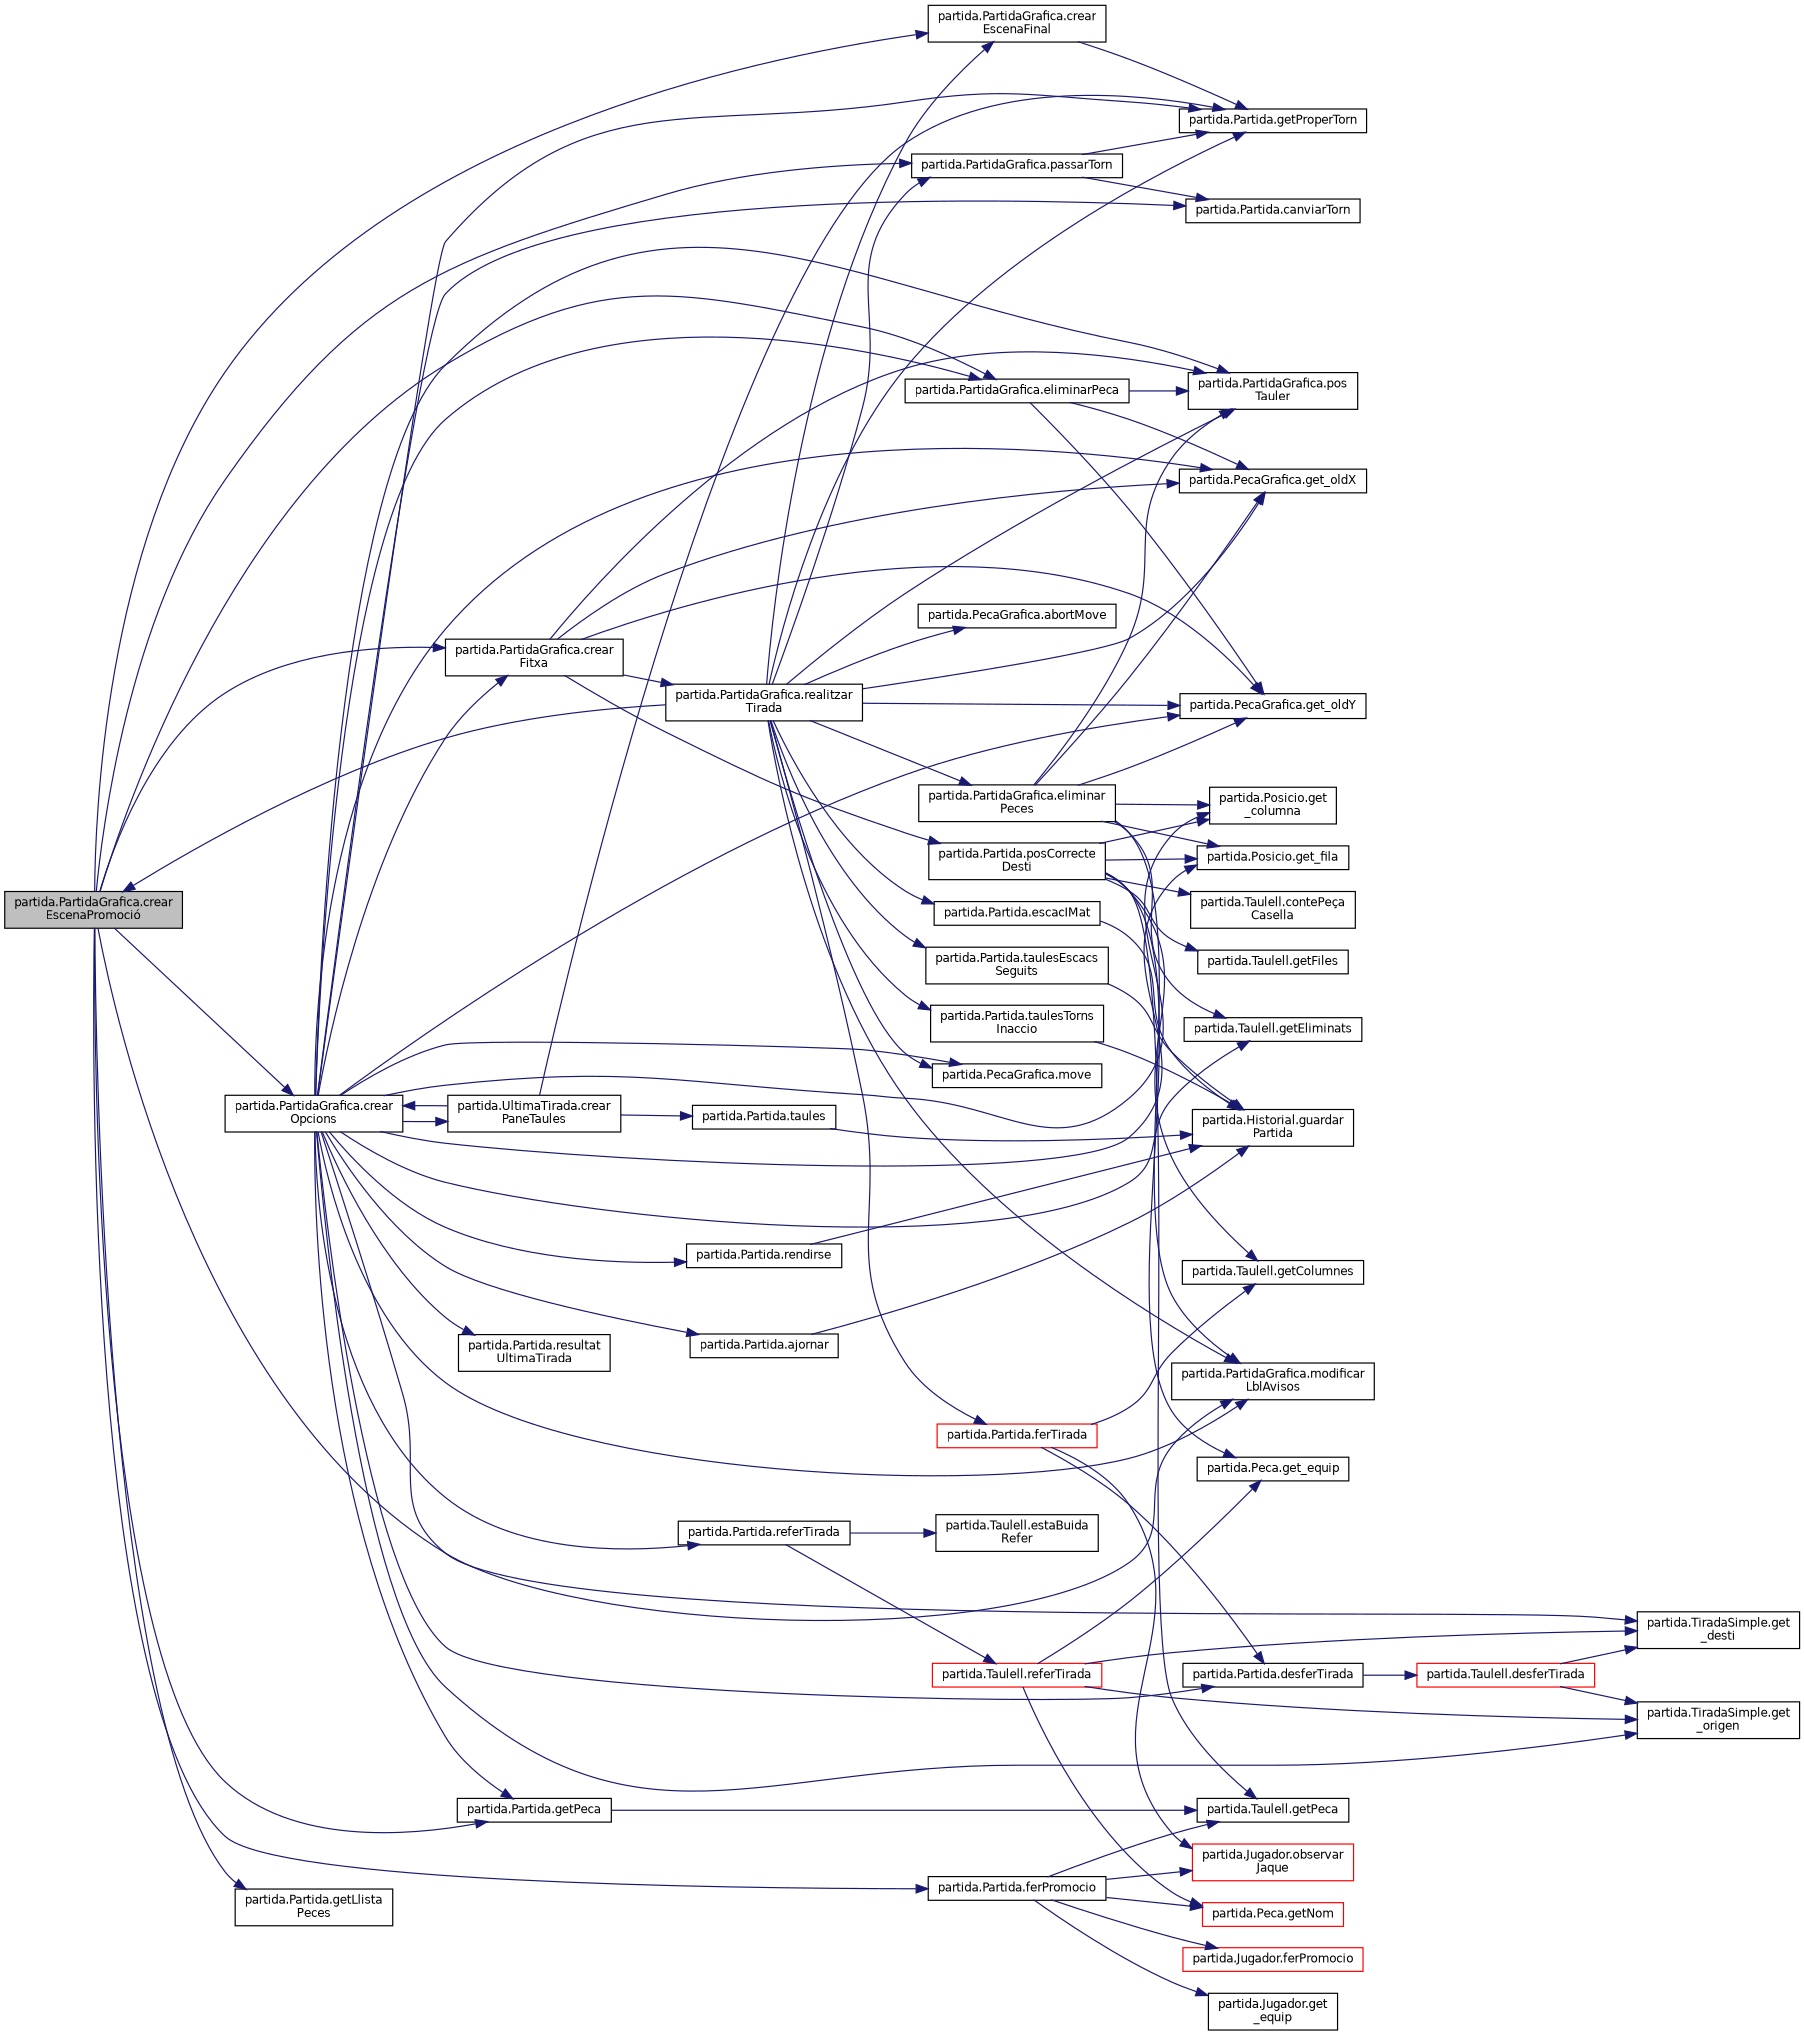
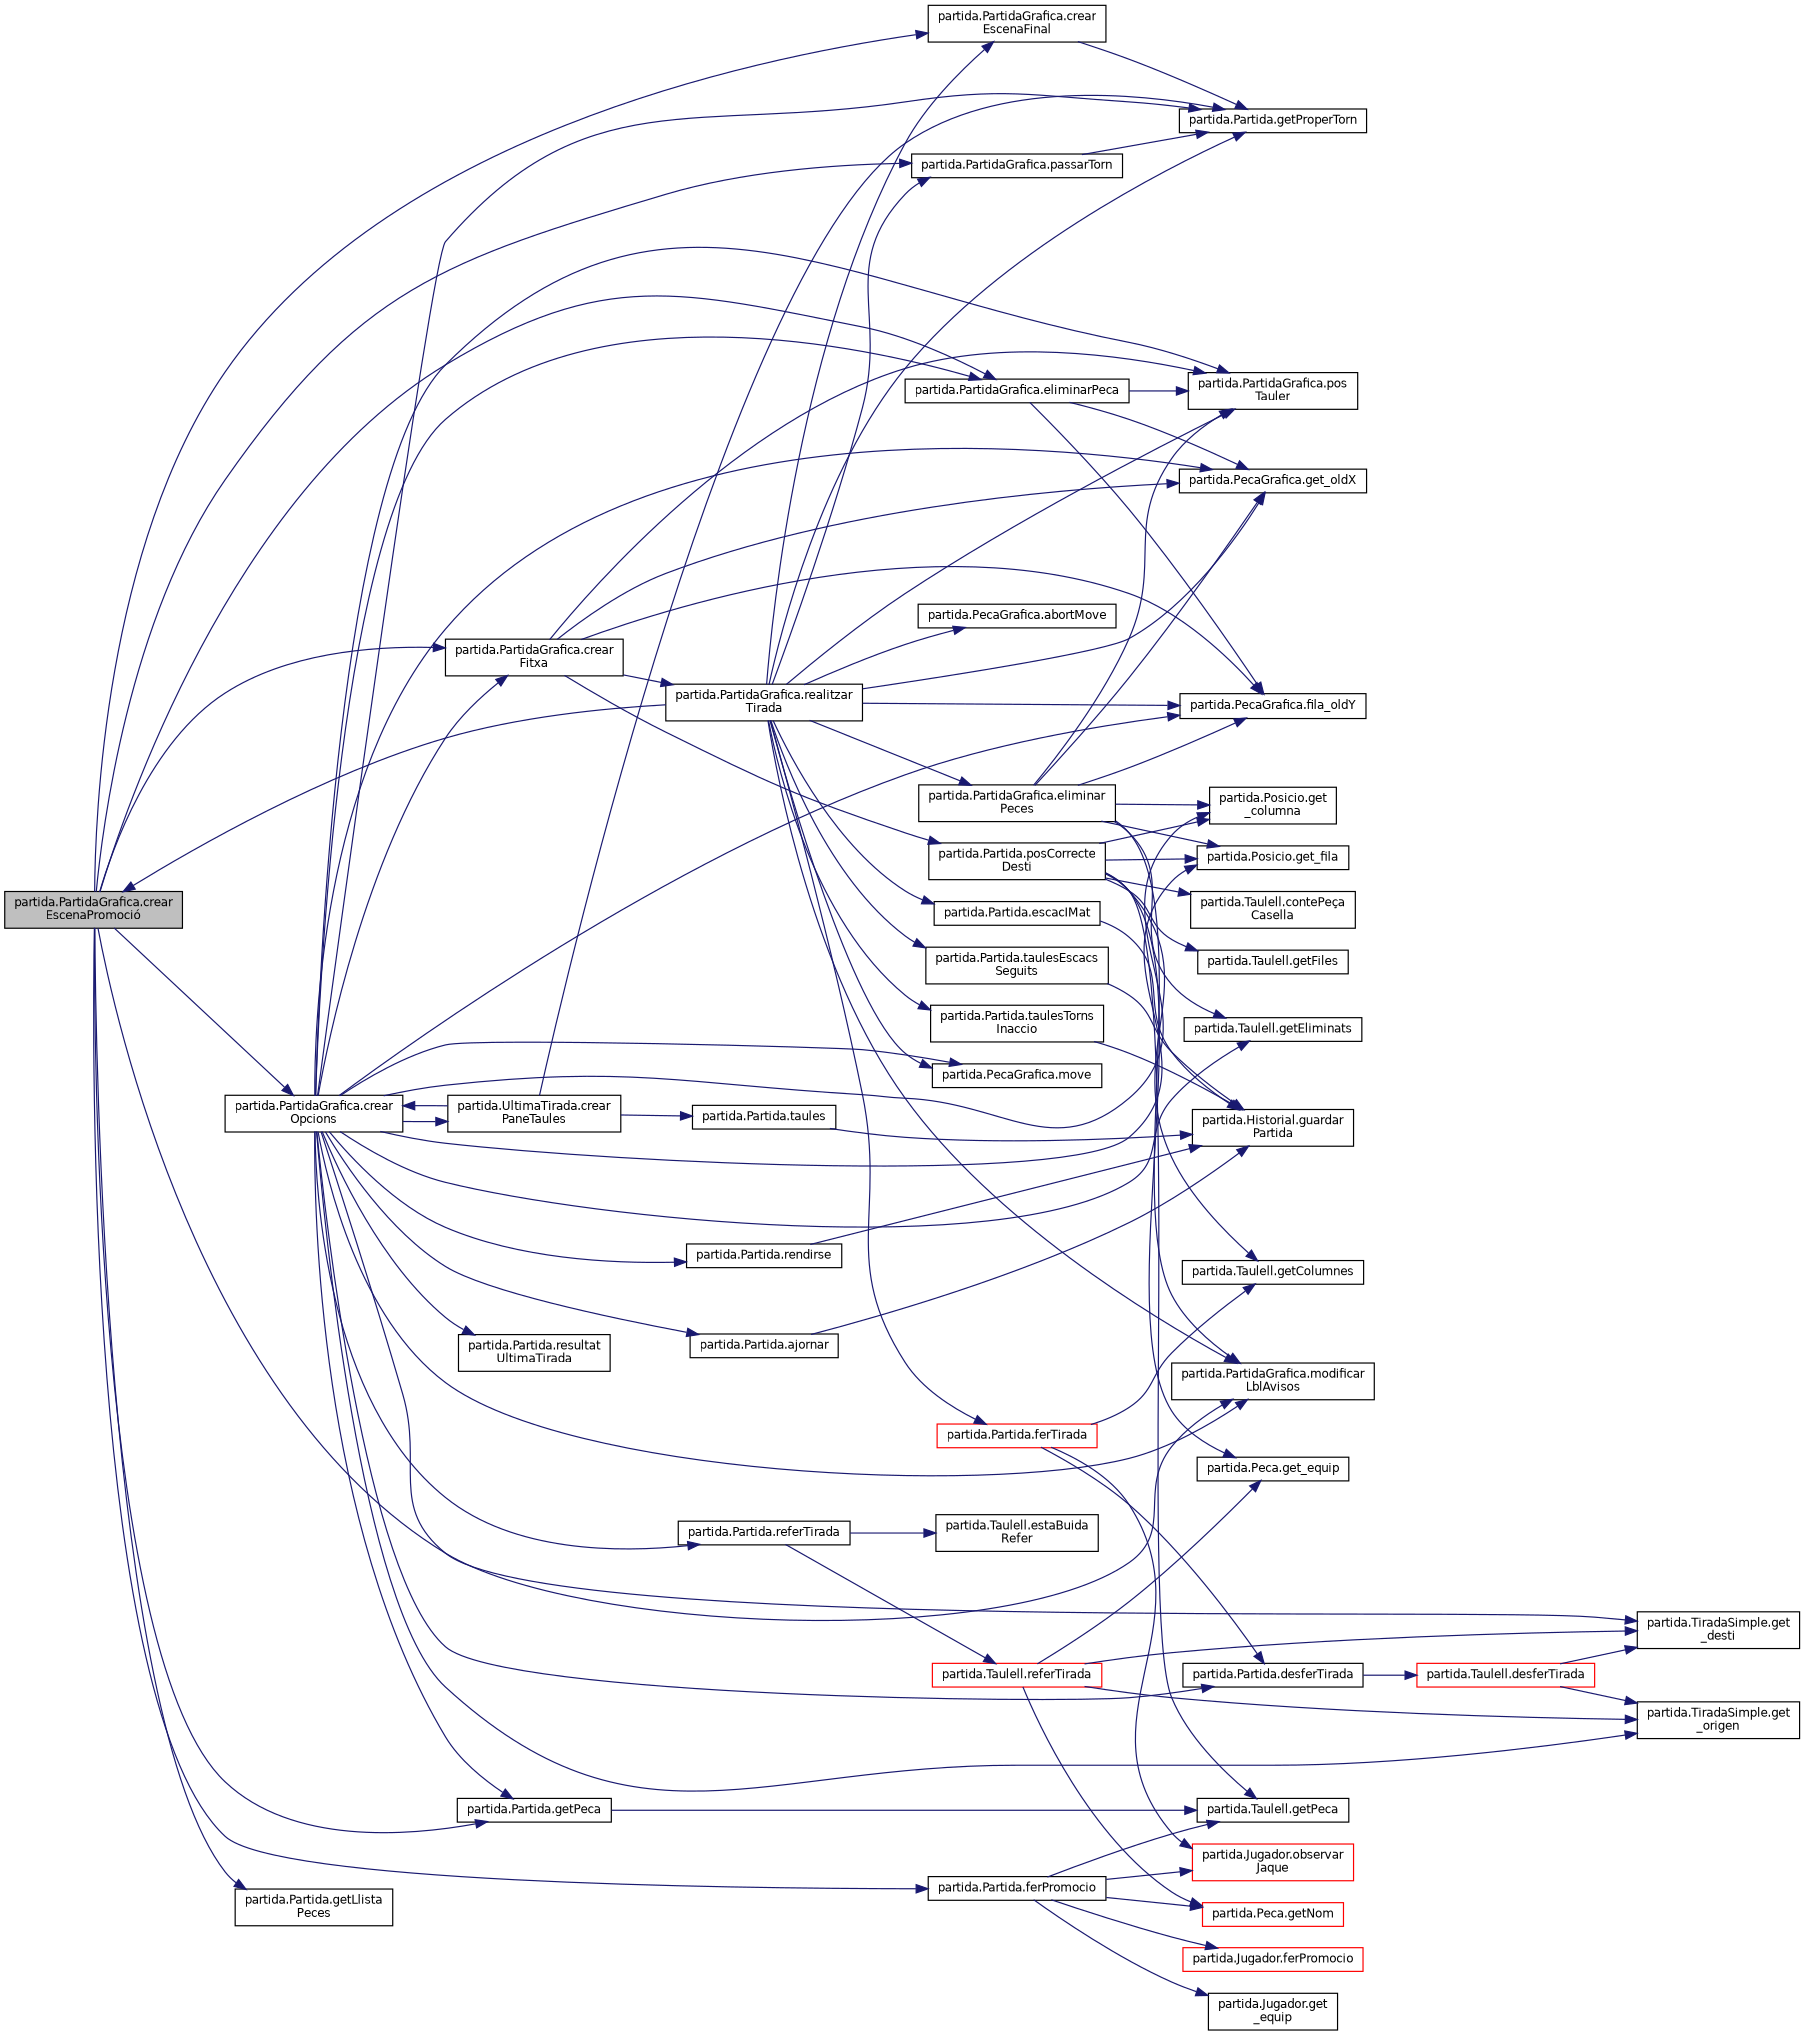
(1273, 211) -> none
(1273, 706) -> (1273, 706)
